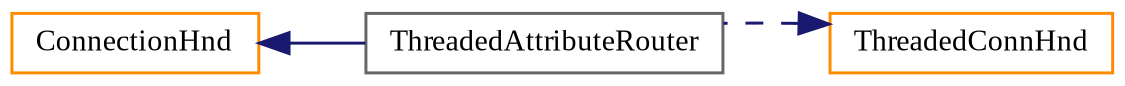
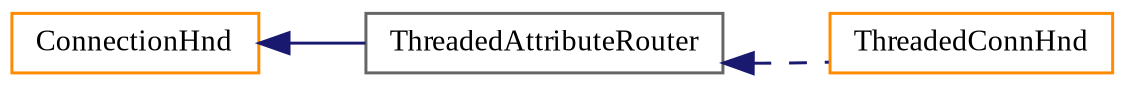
(761, 23) -> (791, 63)
